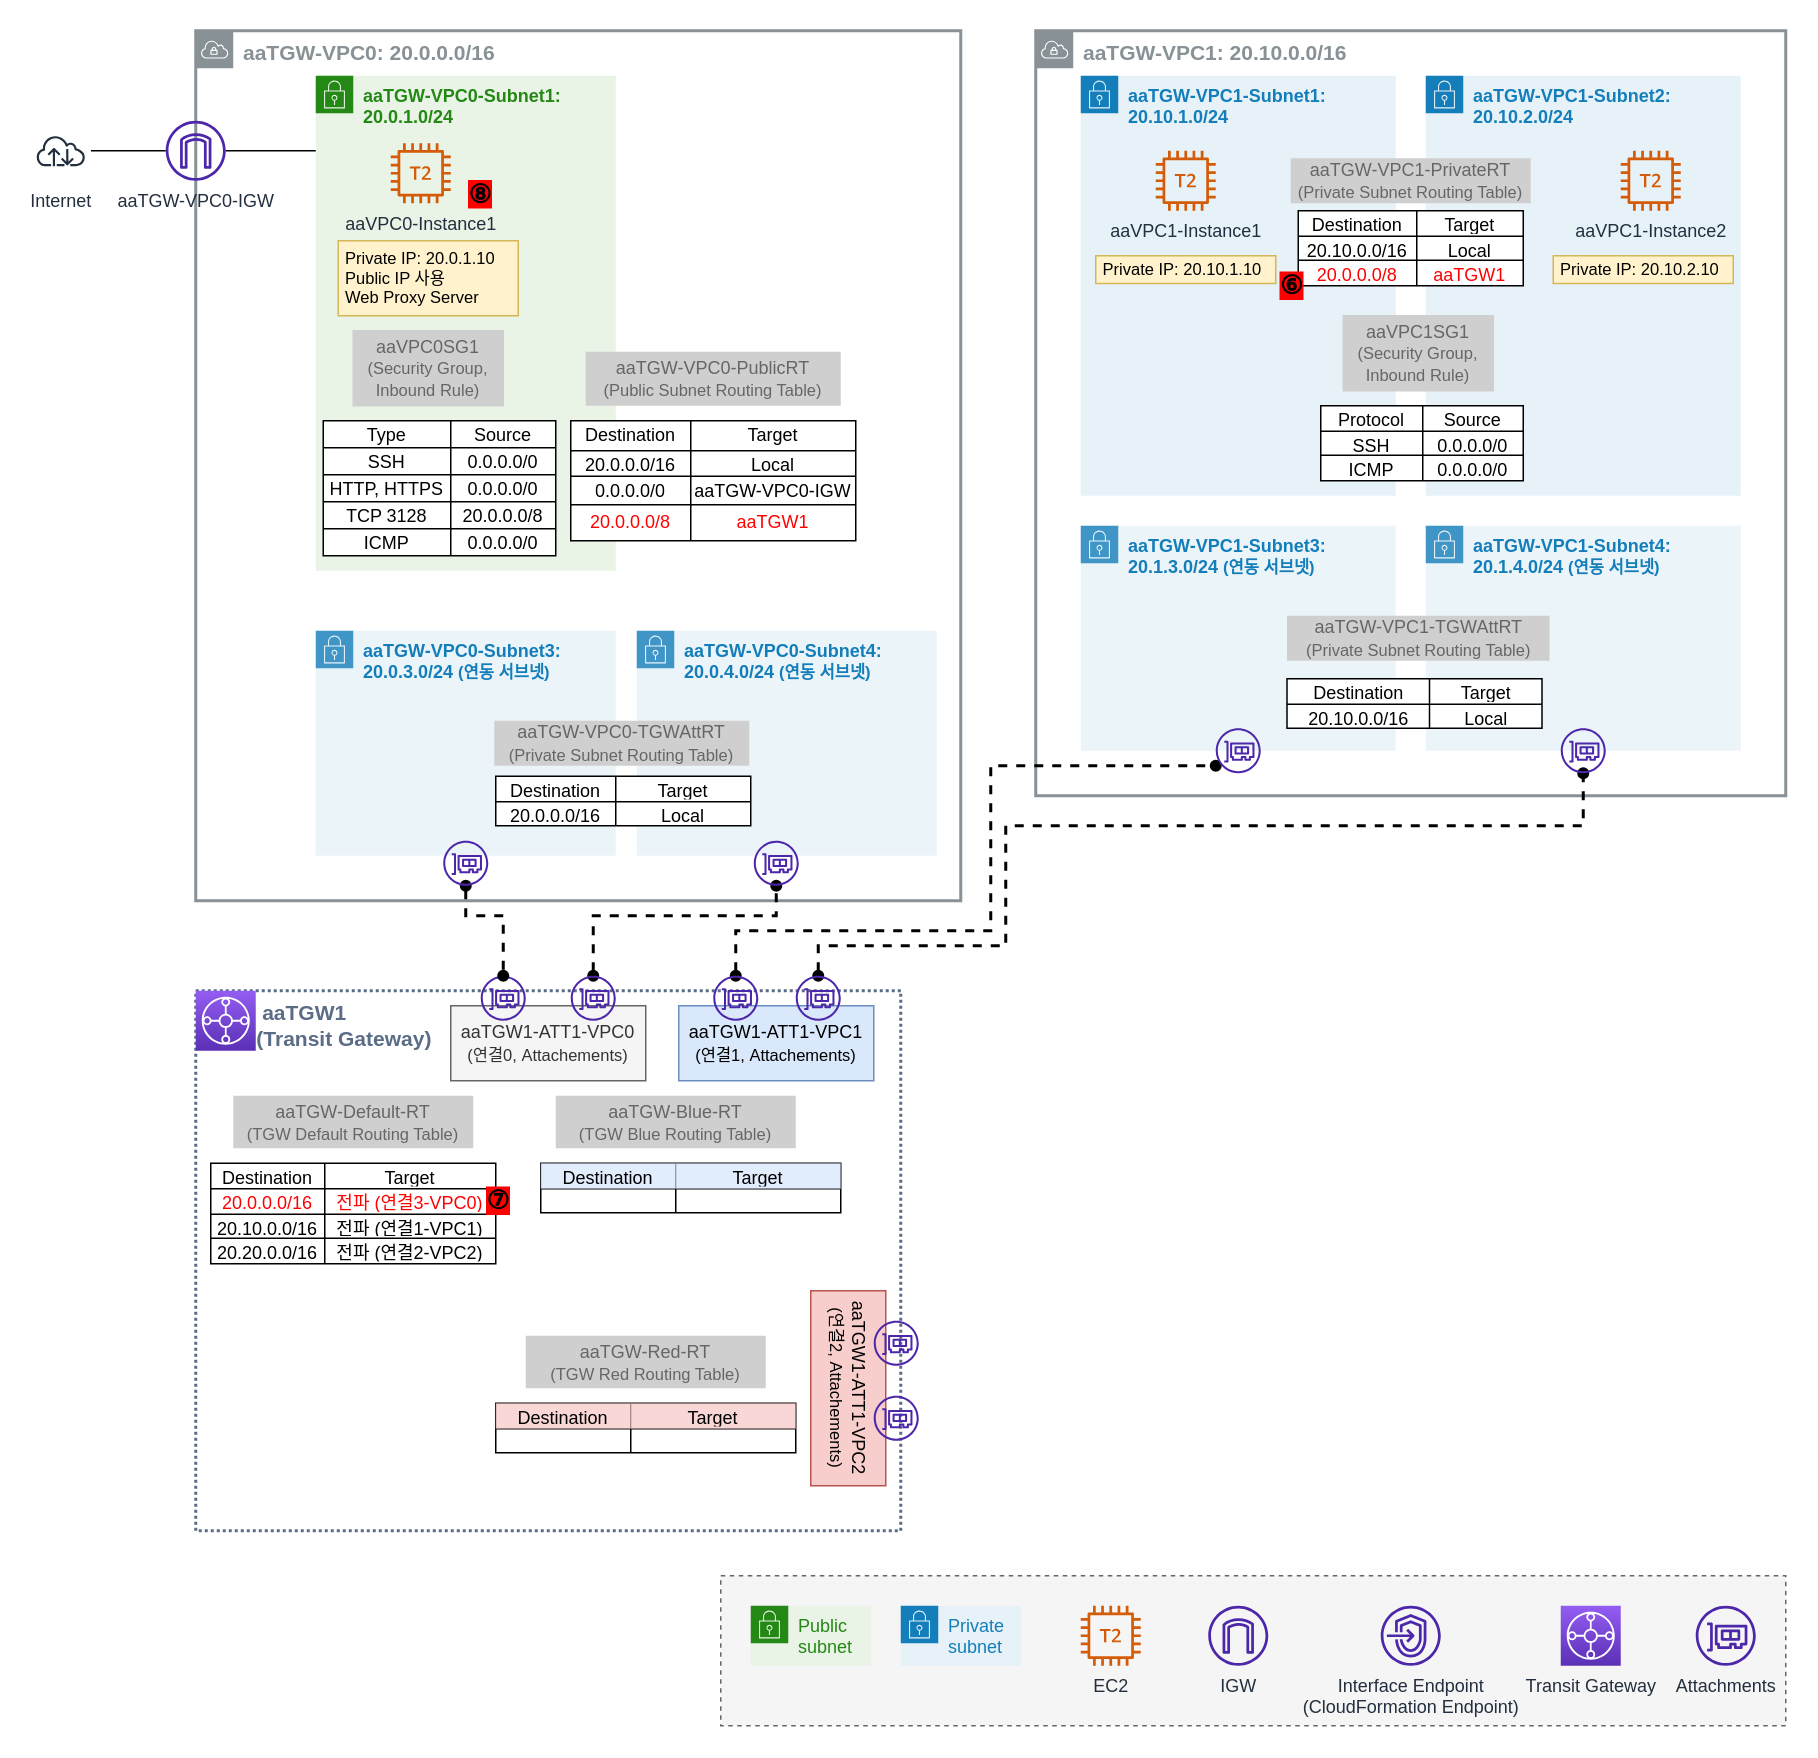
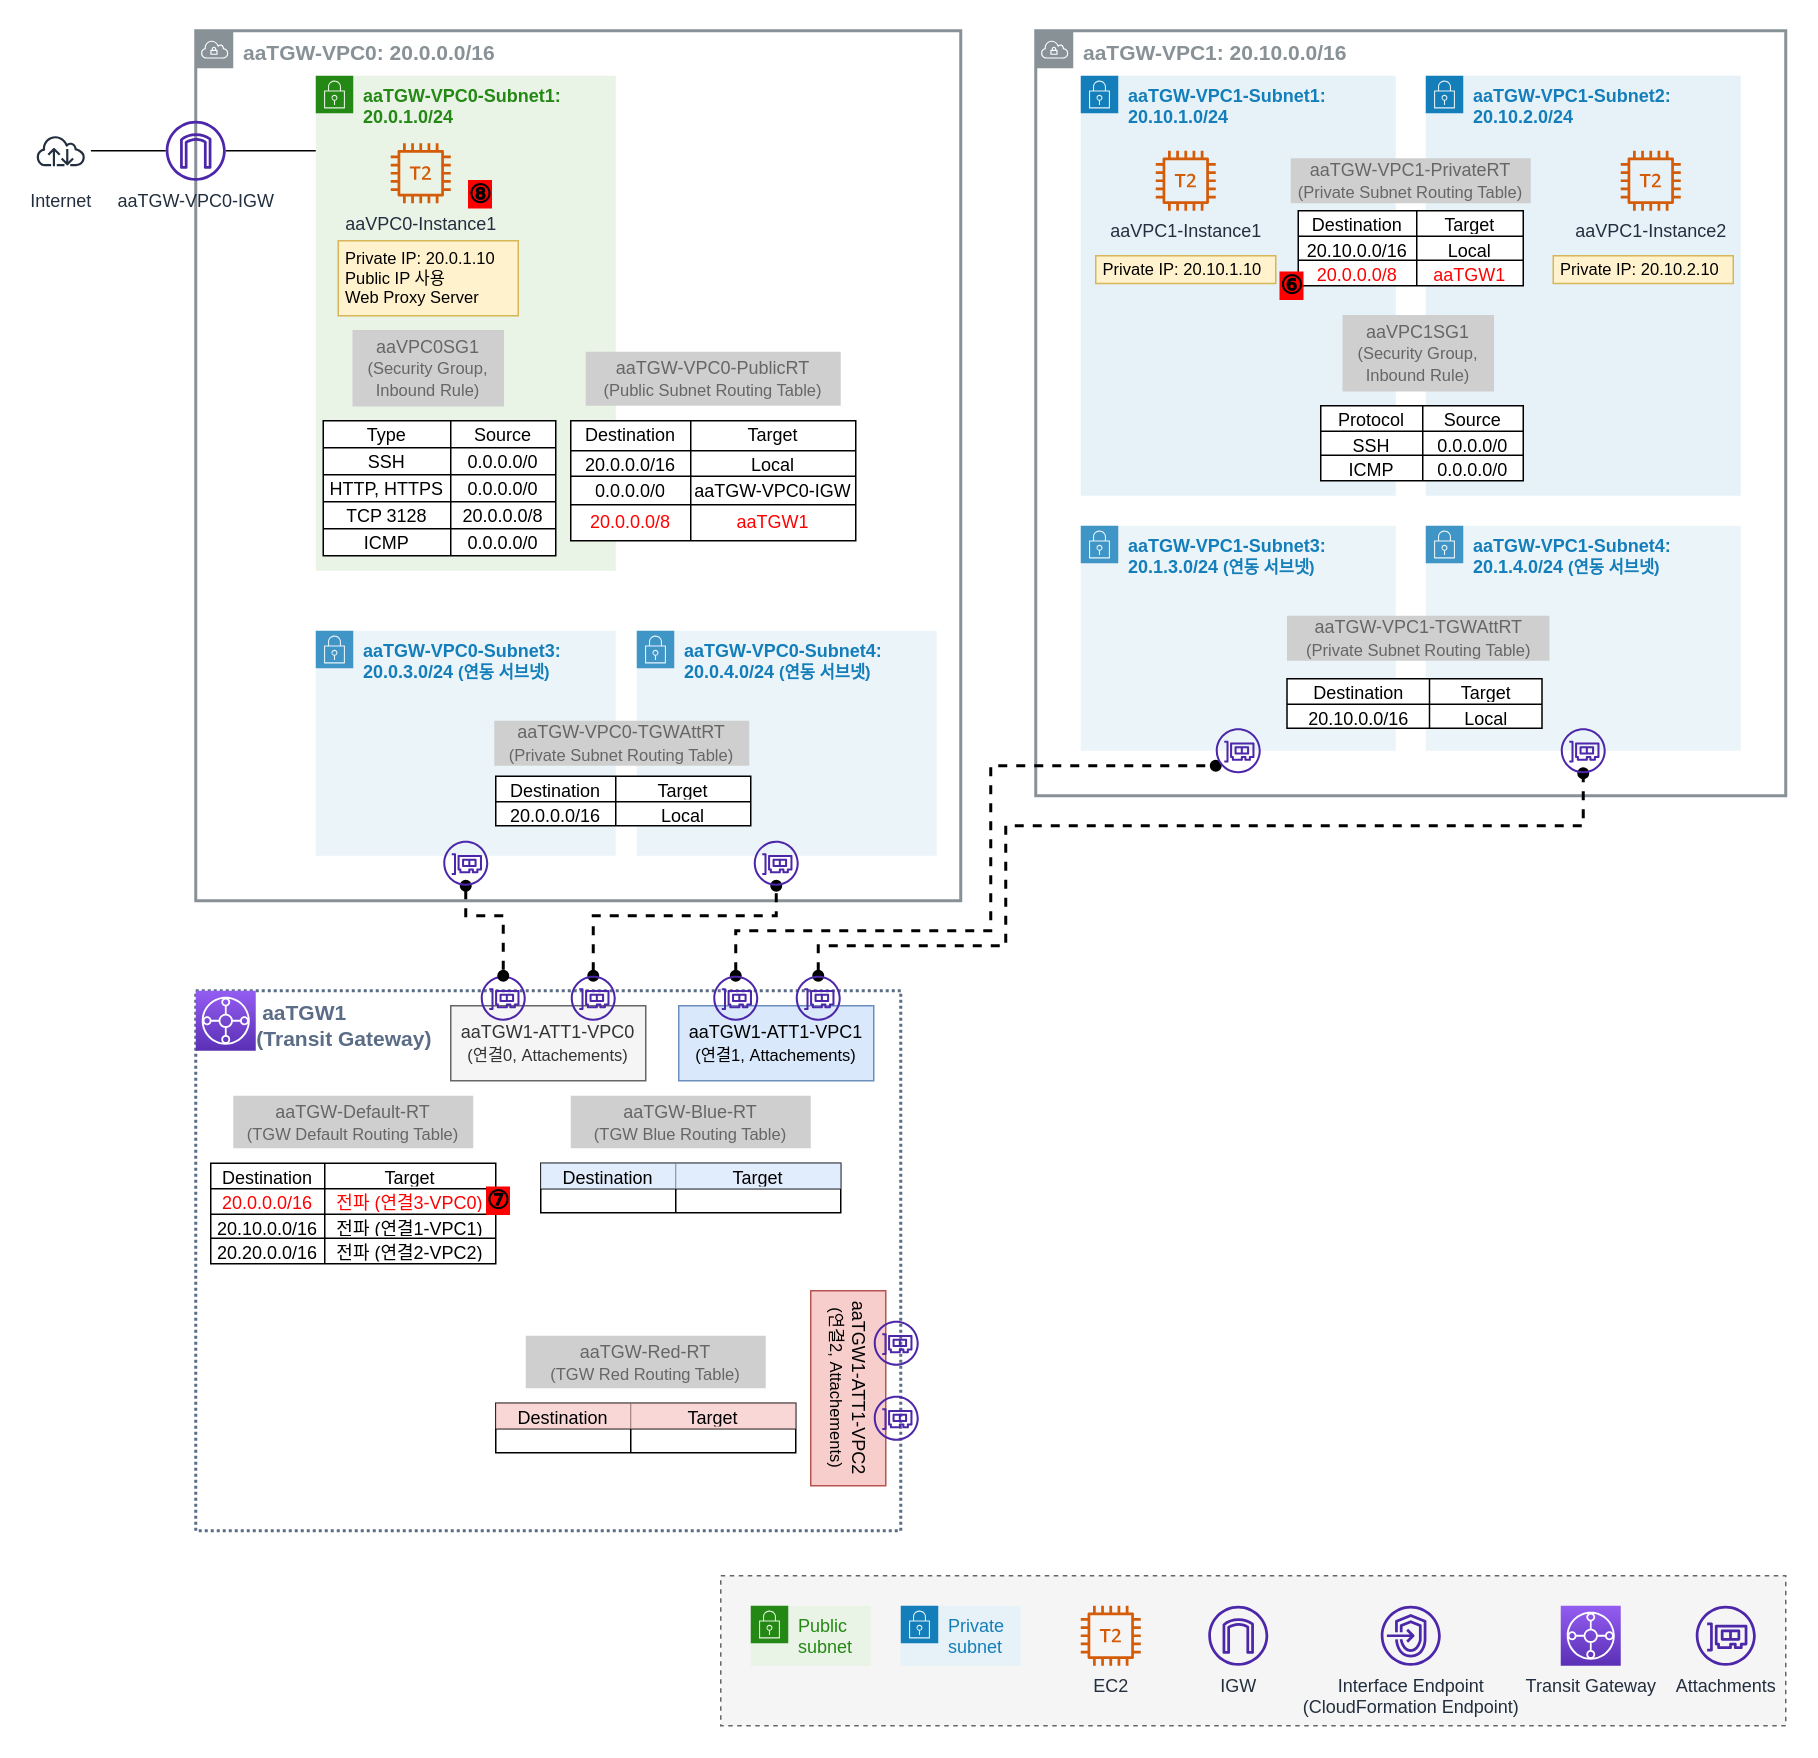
(676, 1122) -> (691, 1122)
